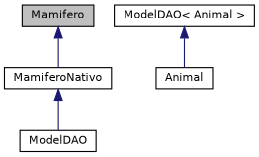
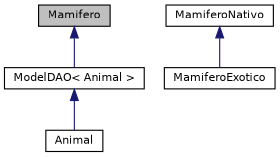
(58, 53) -> (74, 53)
(58, 141) -> (220, 78)
